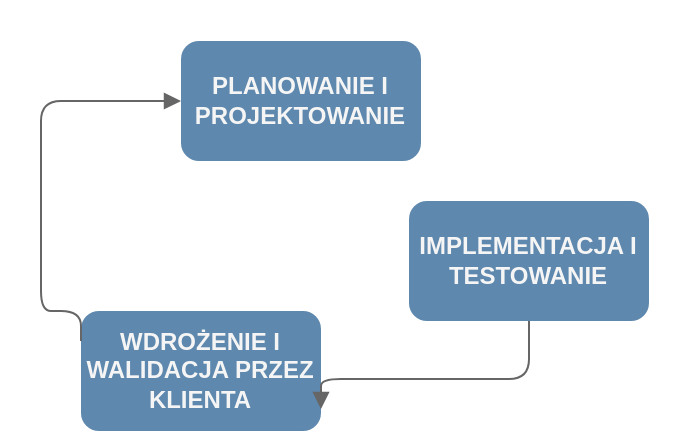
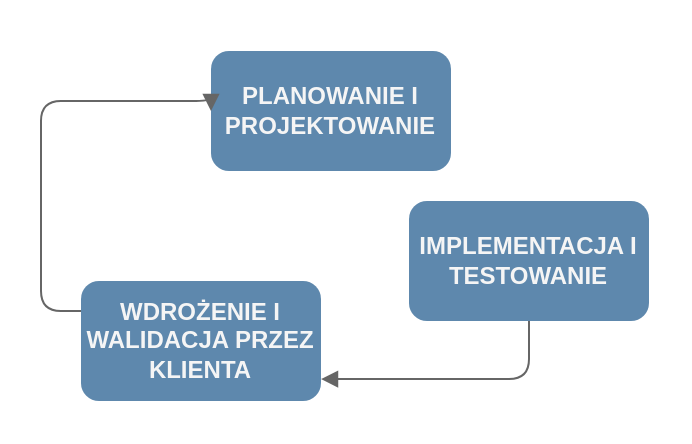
(301, 101) -> (331, 111)
(201, 371) -> (201, 341)
